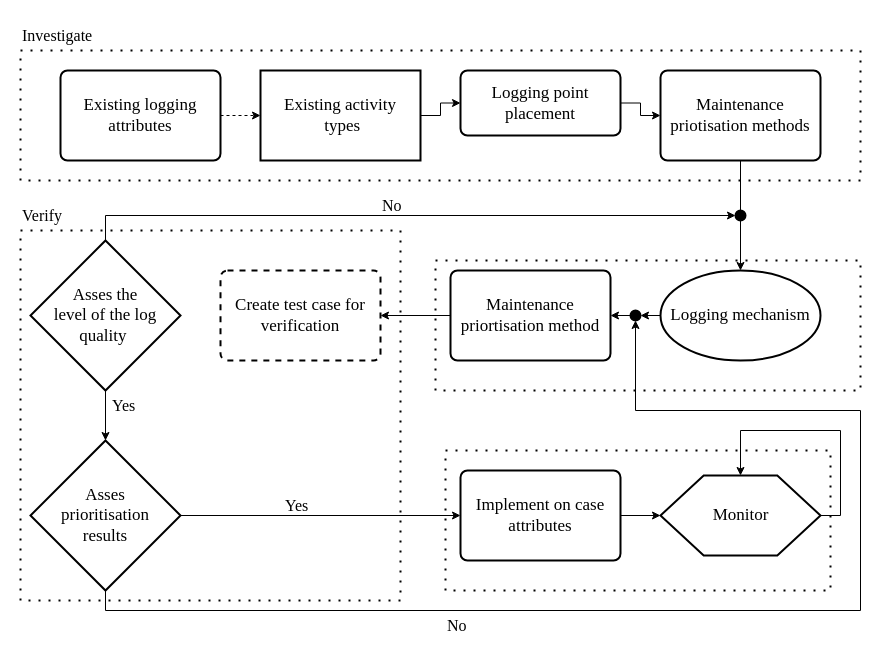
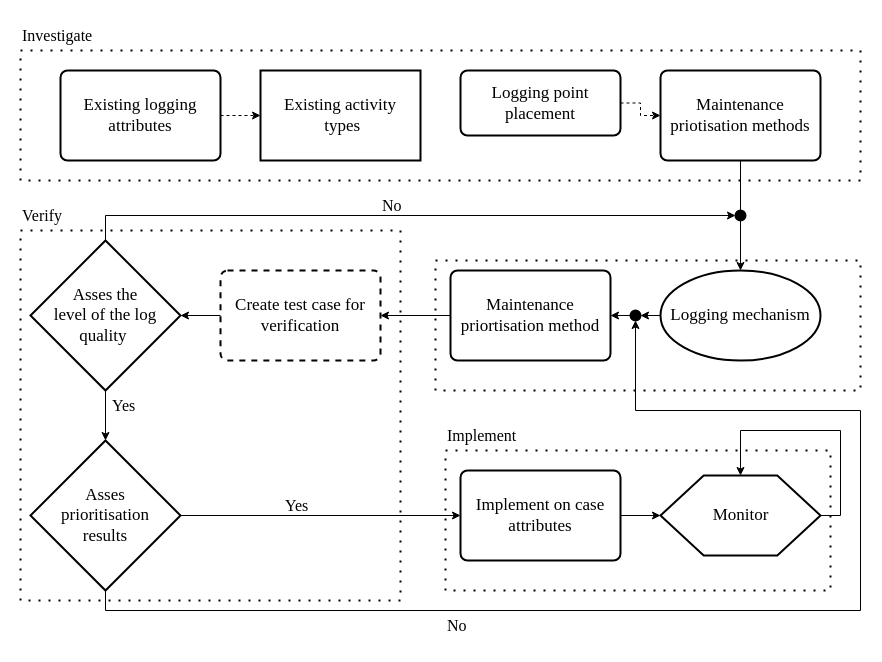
(641, 106) -> (641, 106)
(441, 113) -> none
none -> (204, 316)
none -> (536, 436)
